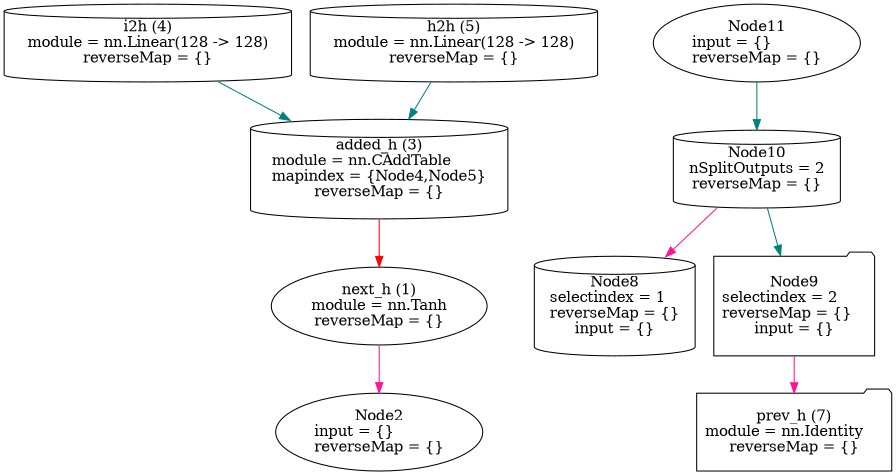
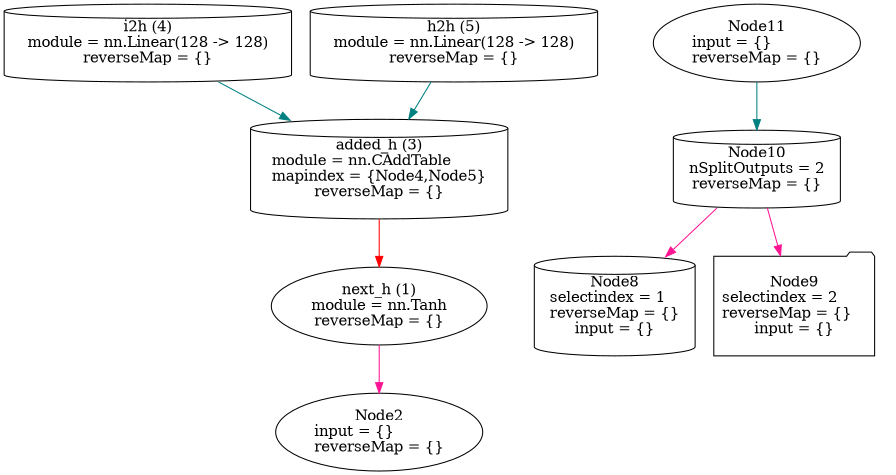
(773, 227) -> (773, 227)
(794, 432) -> none
